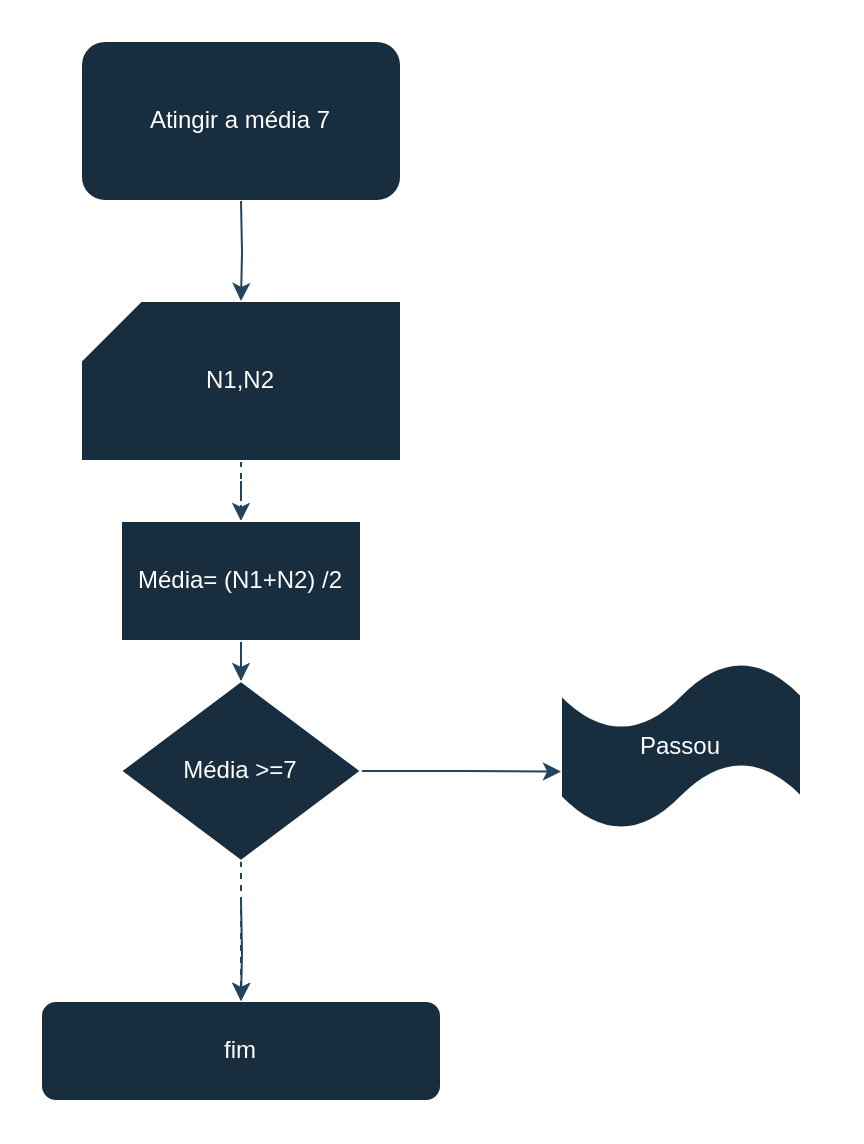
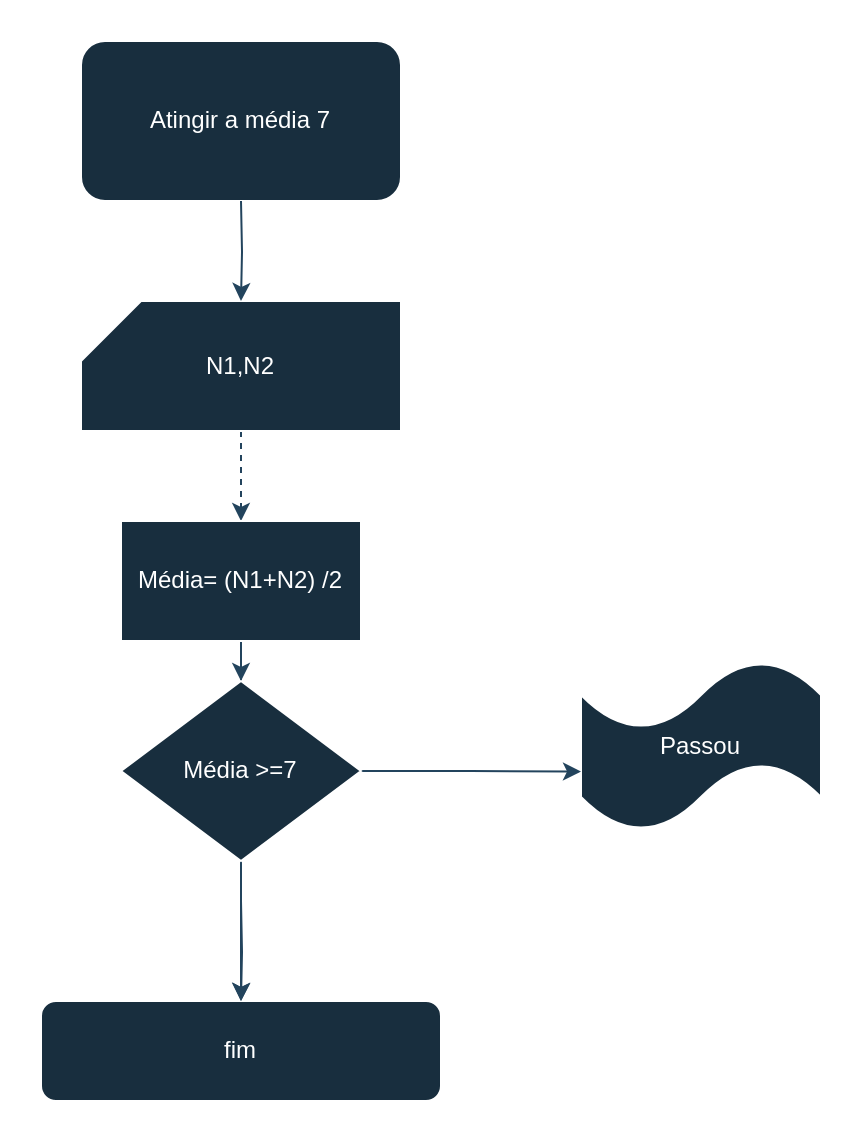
(241, 381) -> (241, 366)
(681, 746) -> (701, 746)
(241, 881) -> (241, 881)
